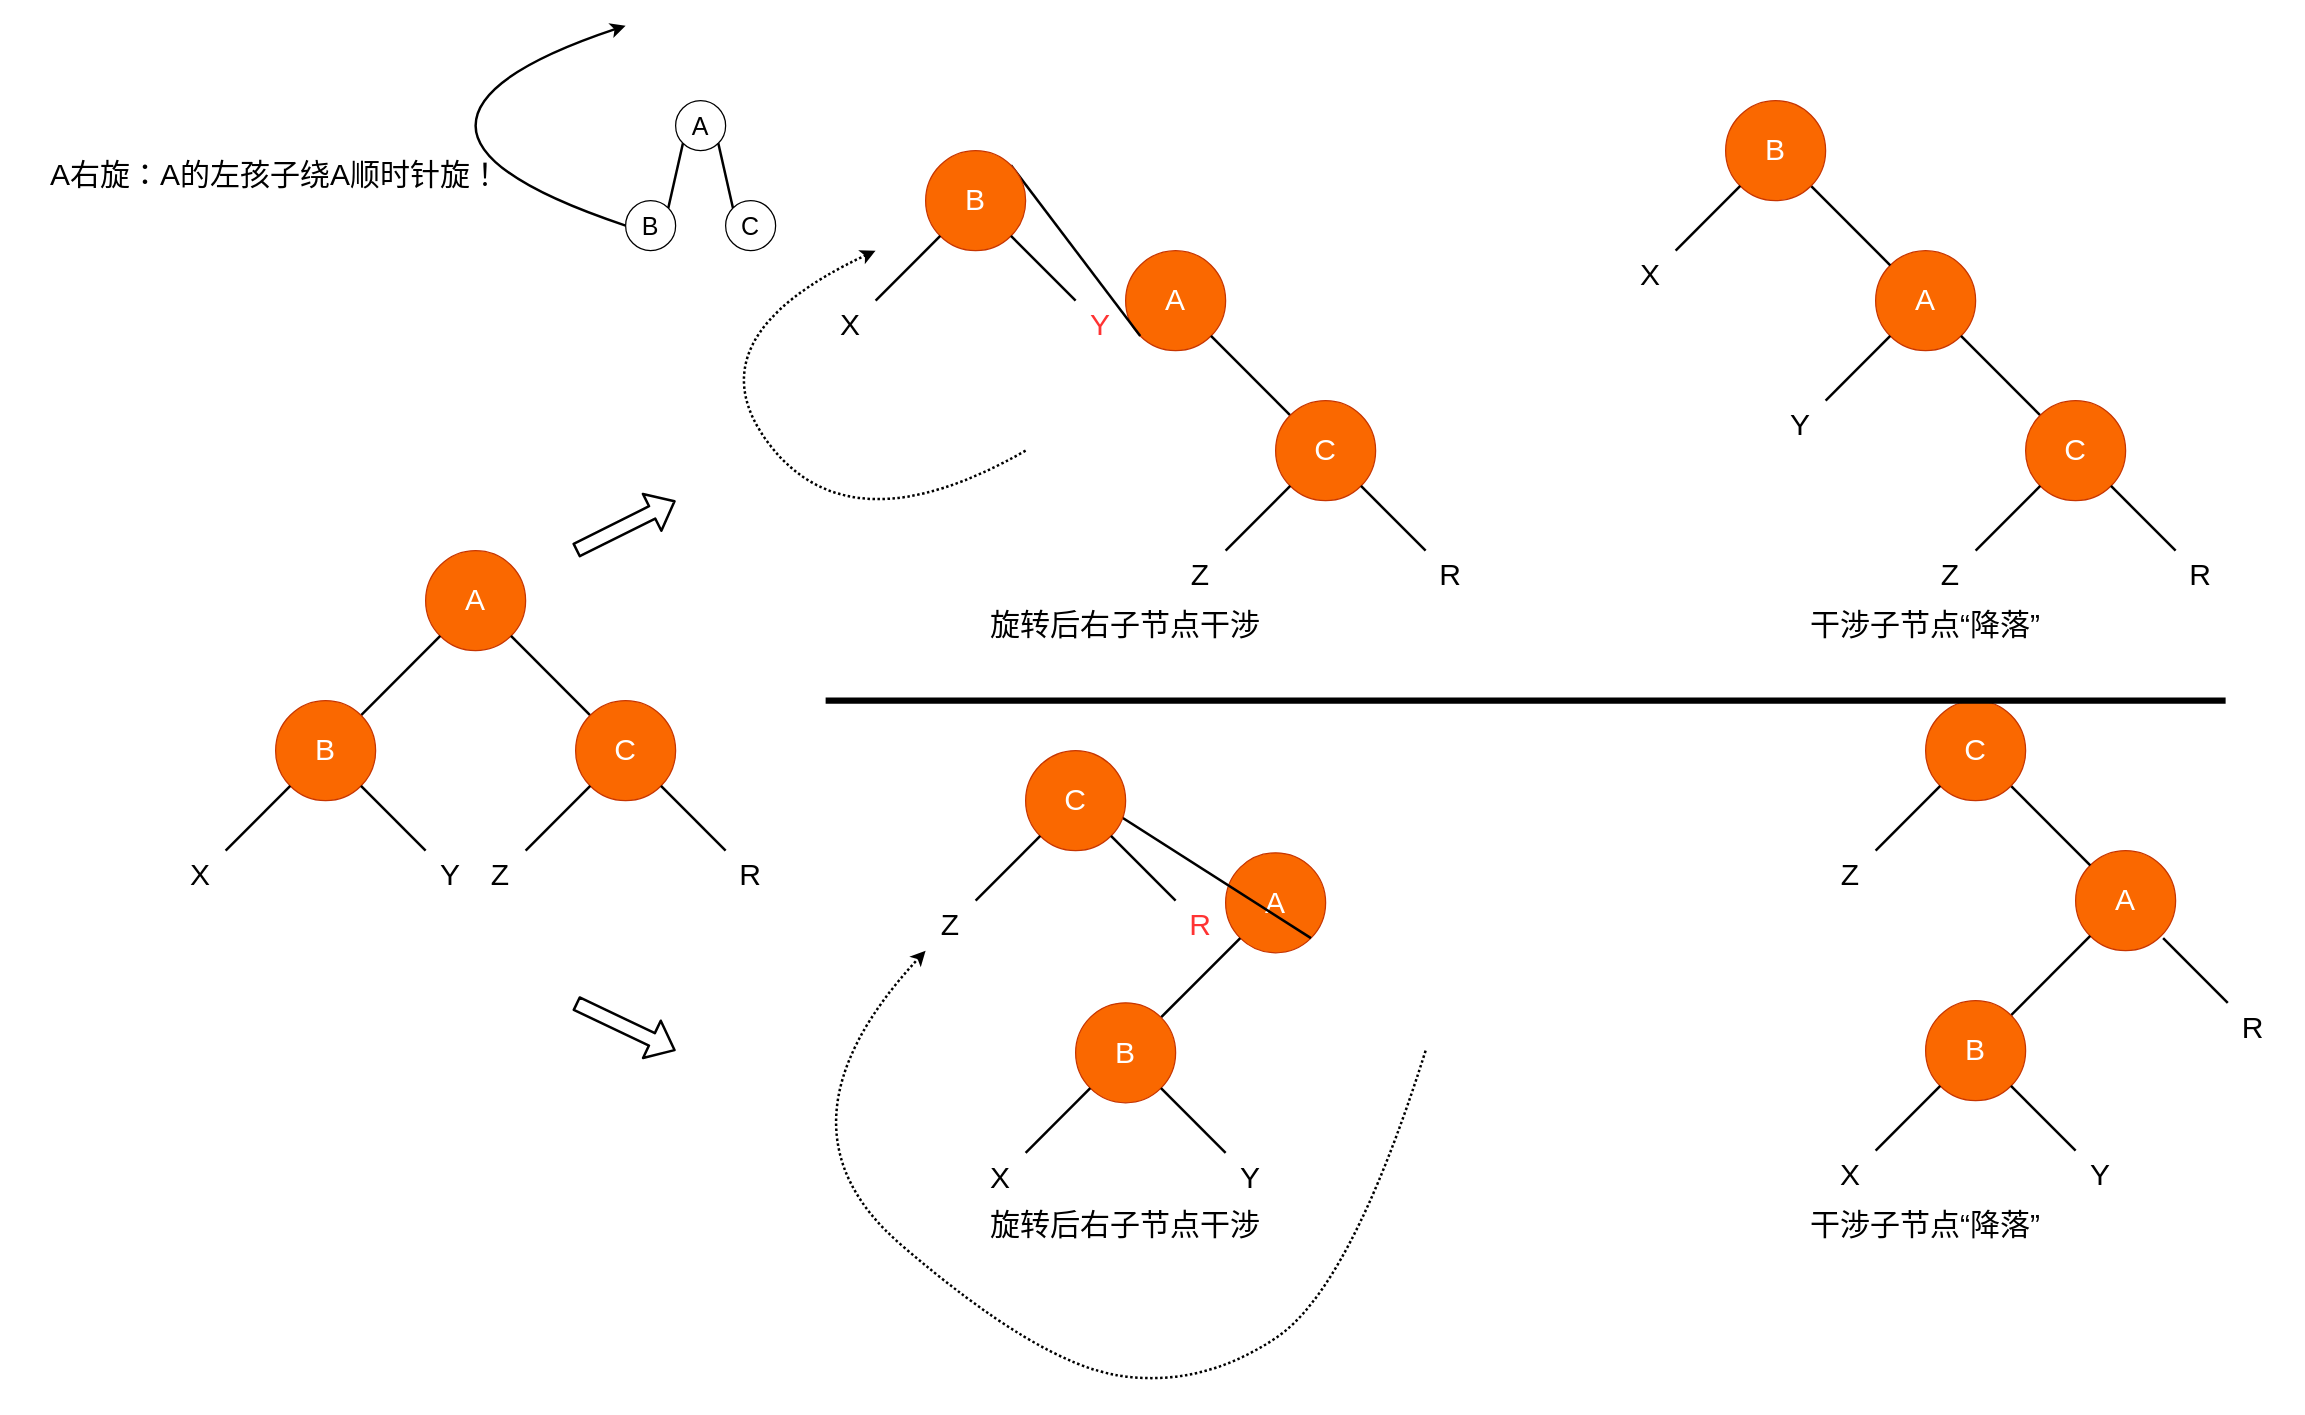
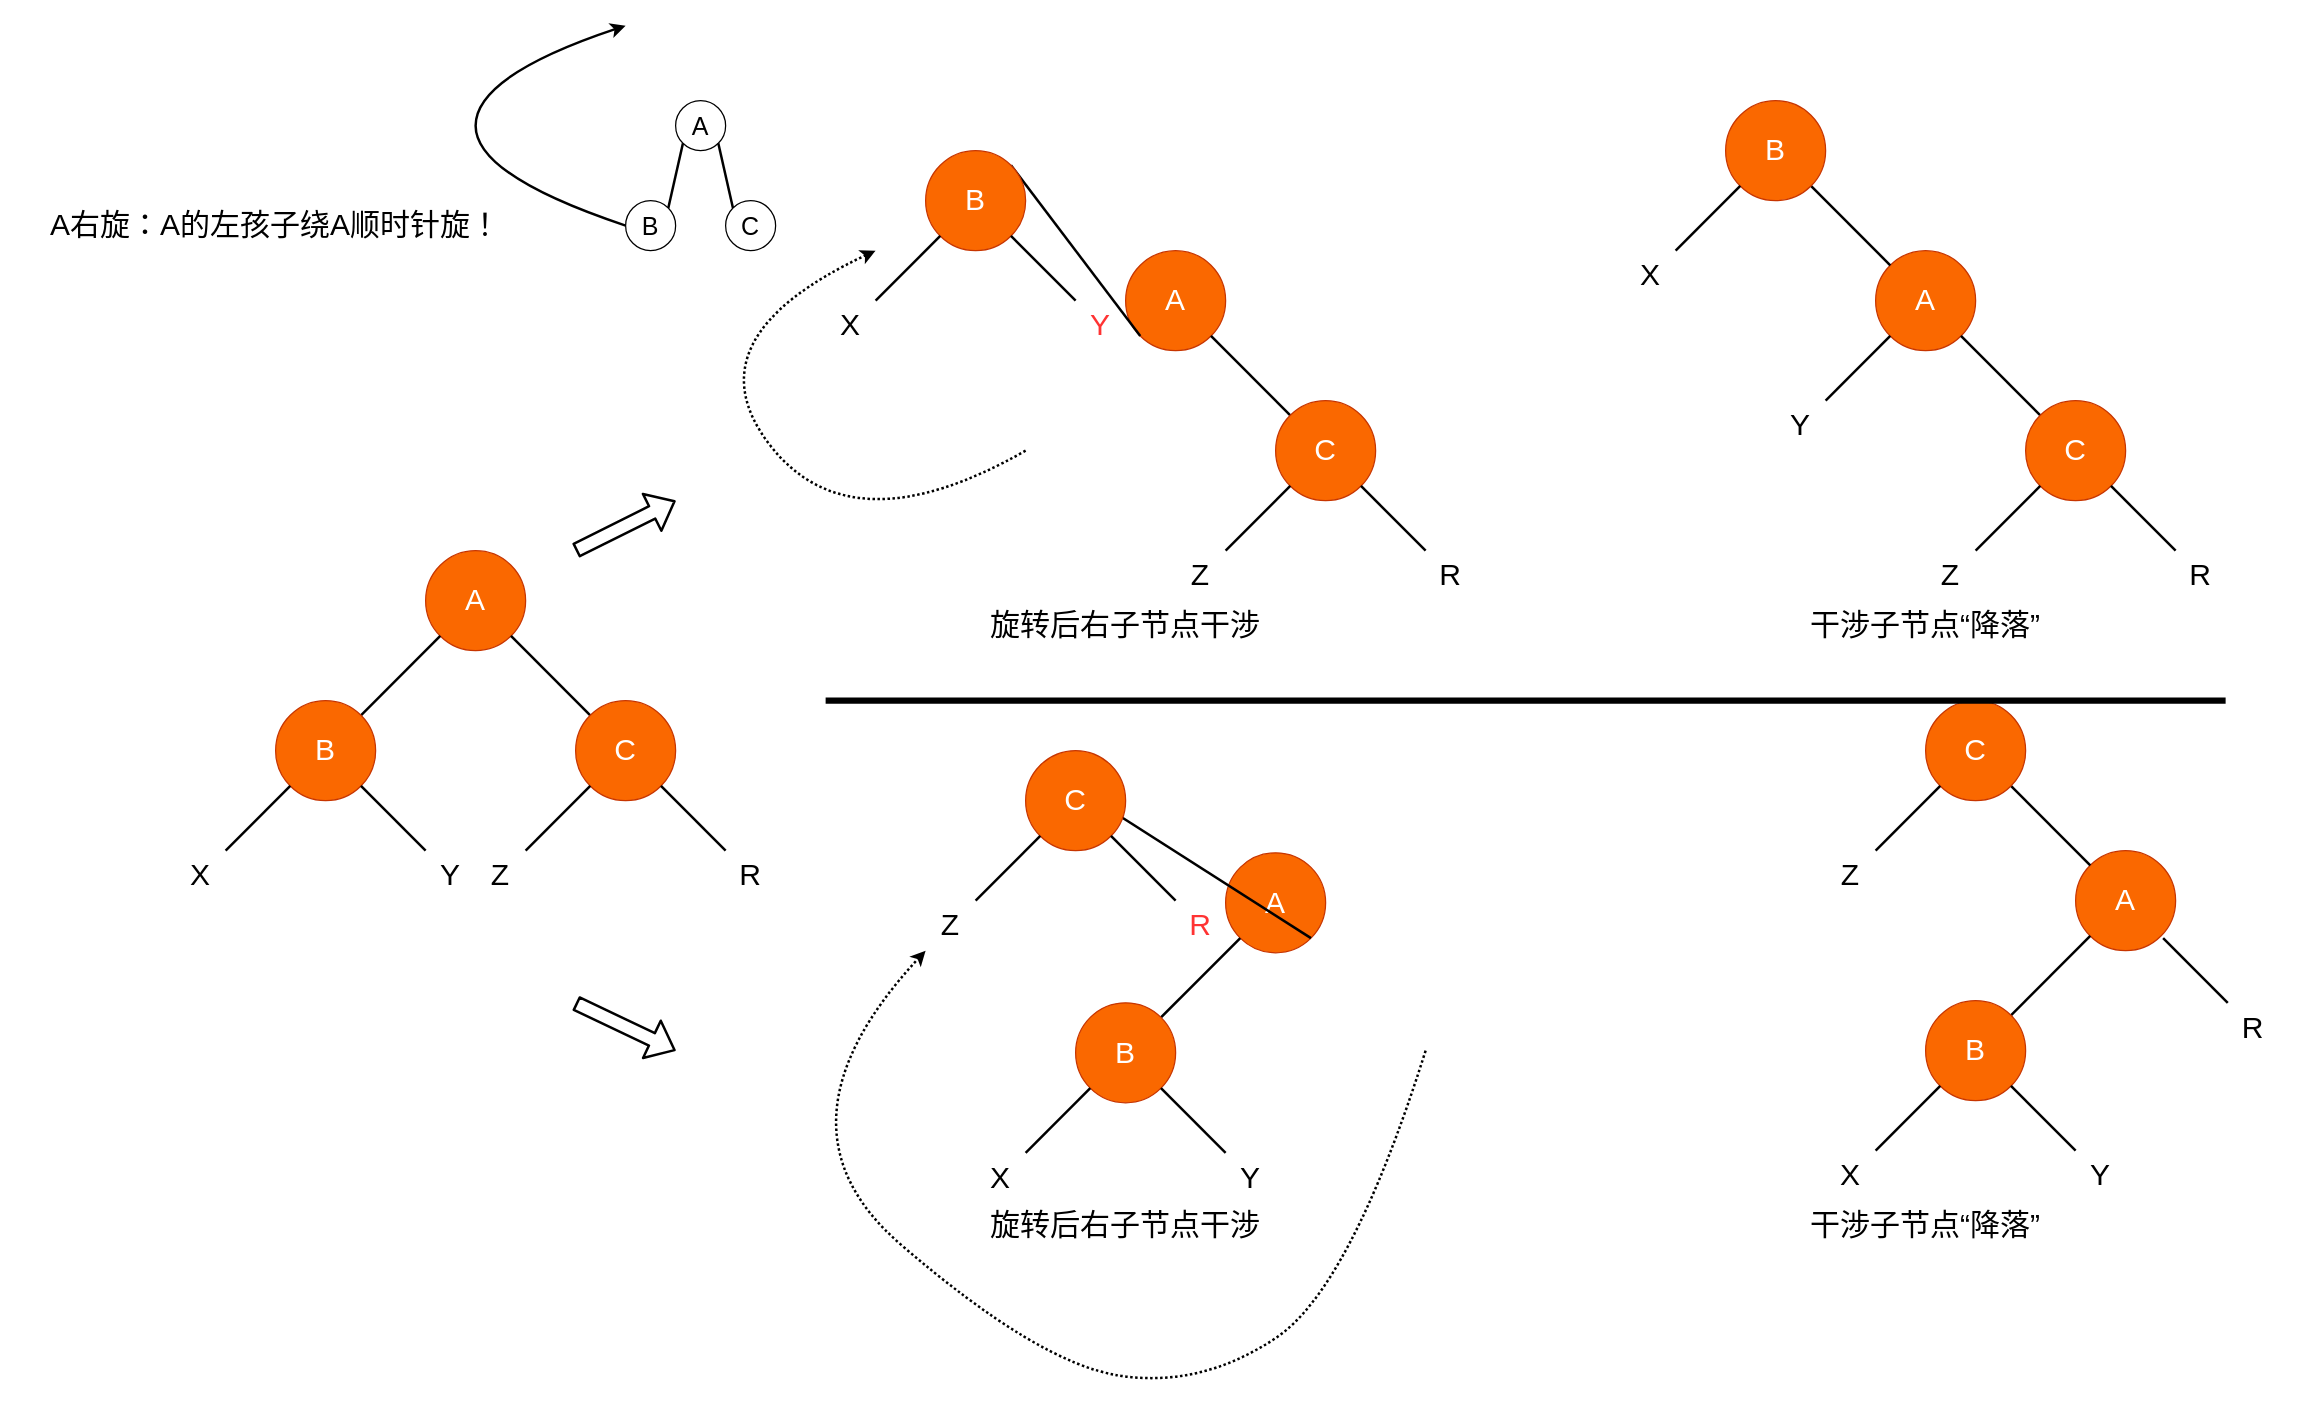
(276, 176) -> (276, 226)
